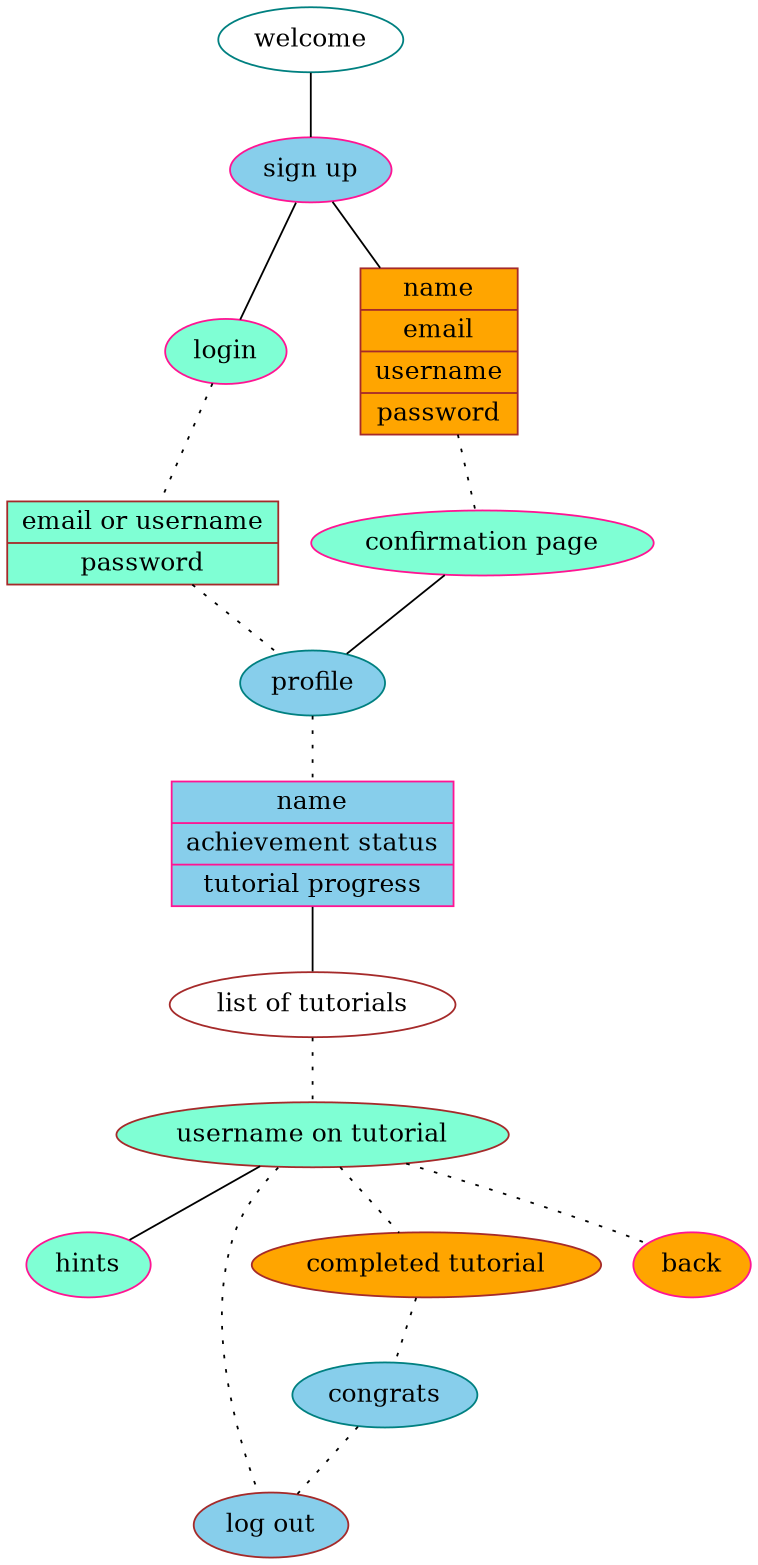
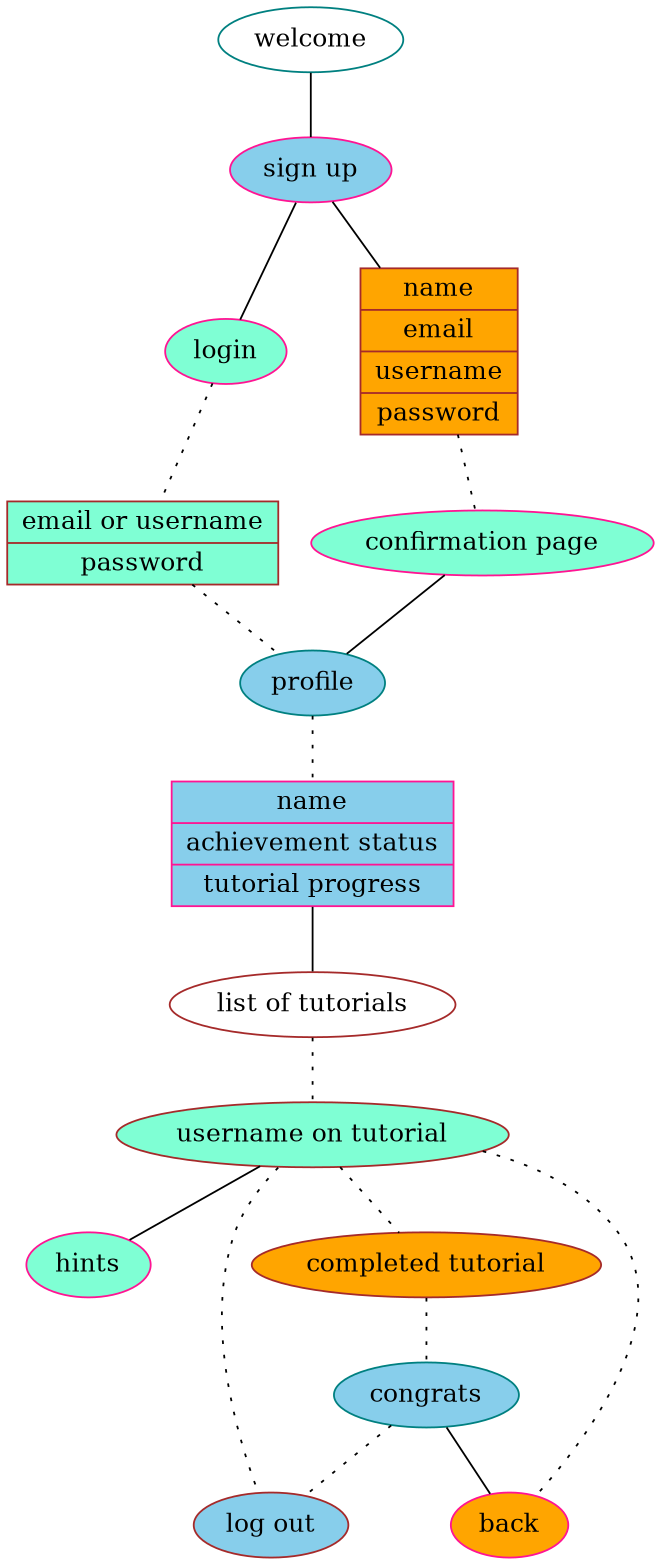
none -> (468, 1461)
